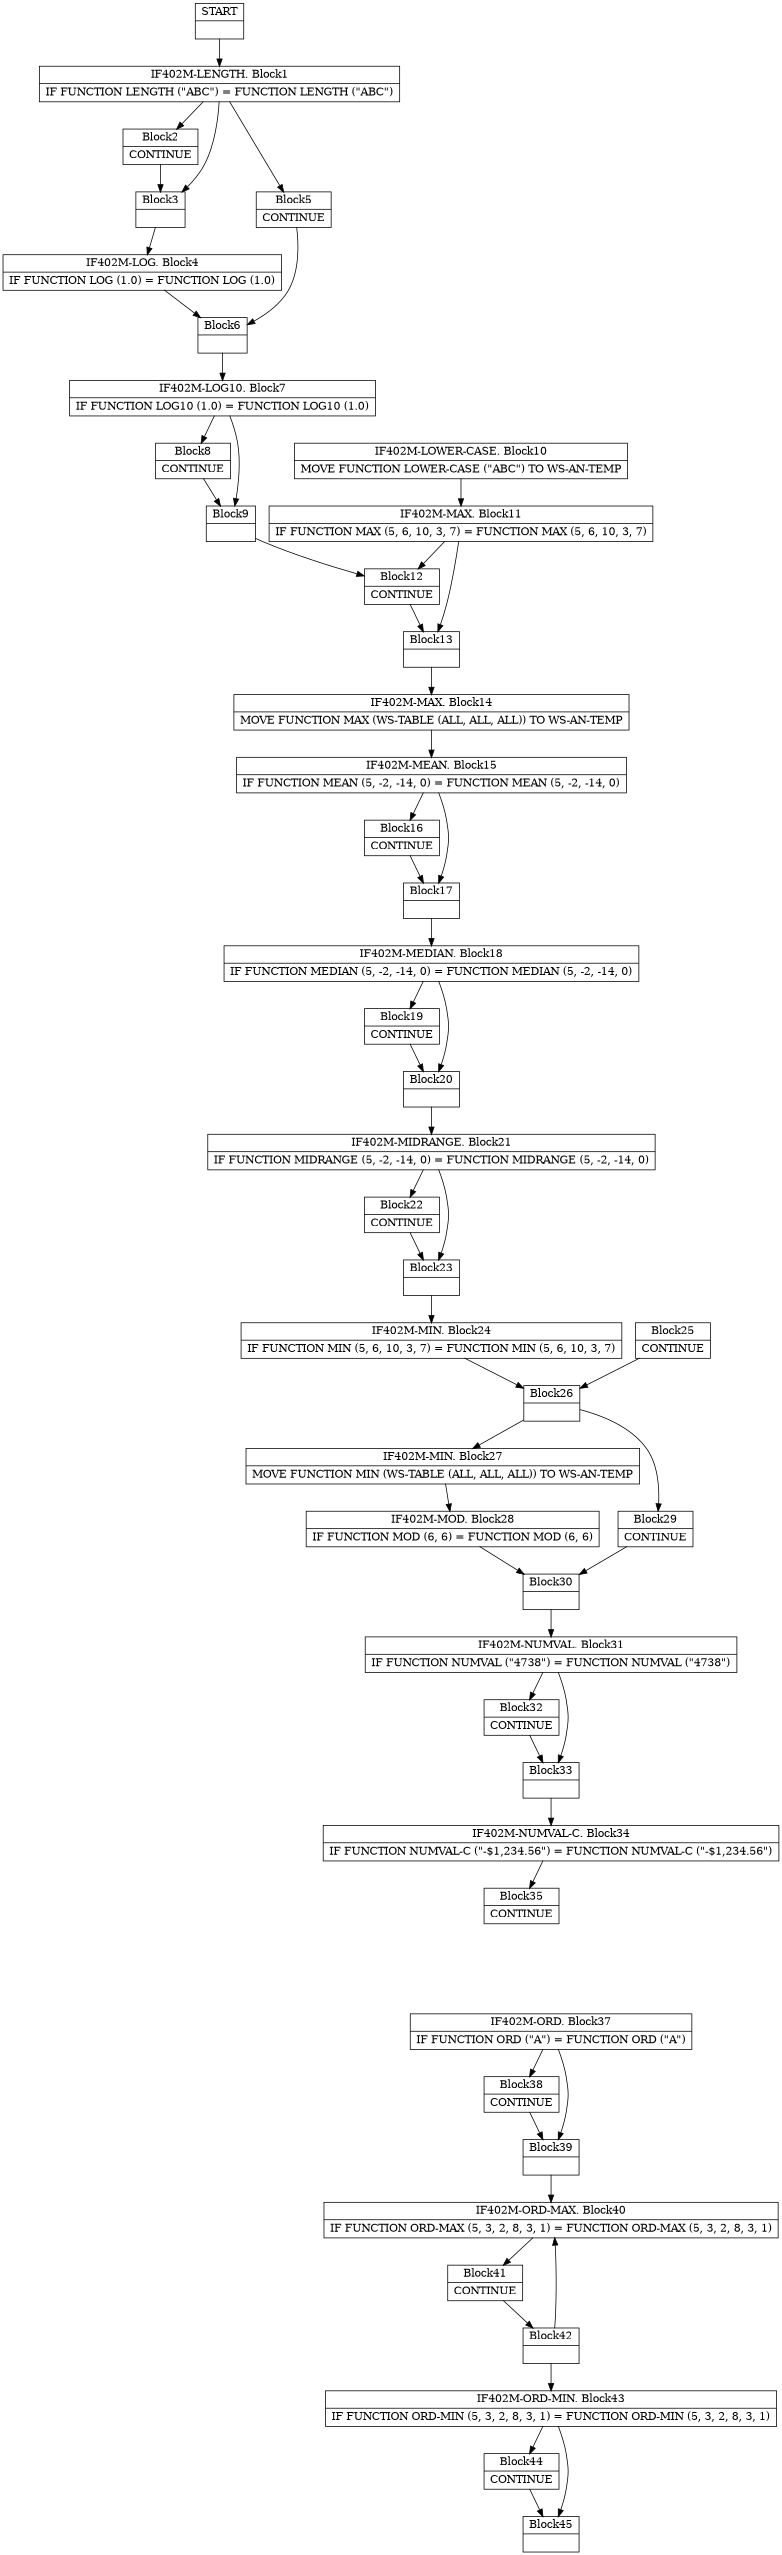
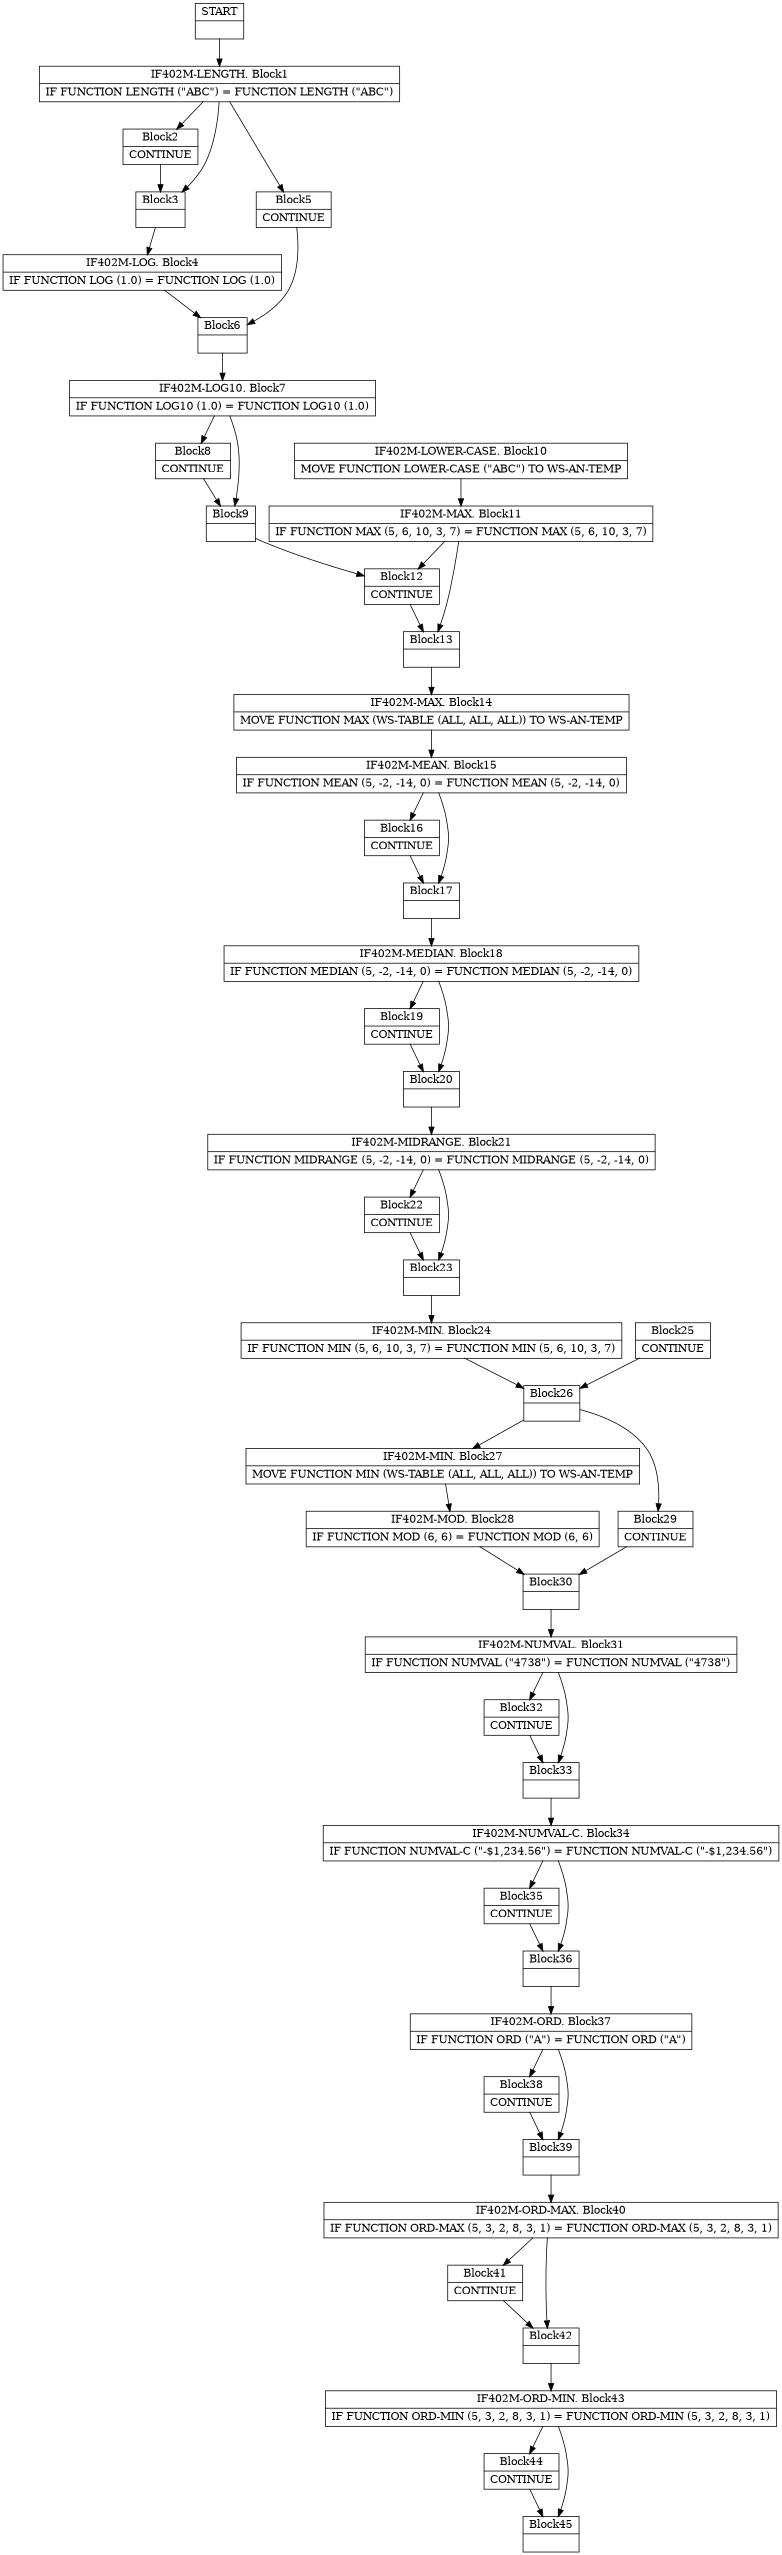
none -> (551, 1969)
(556, 2287) -> (546, 2279)
